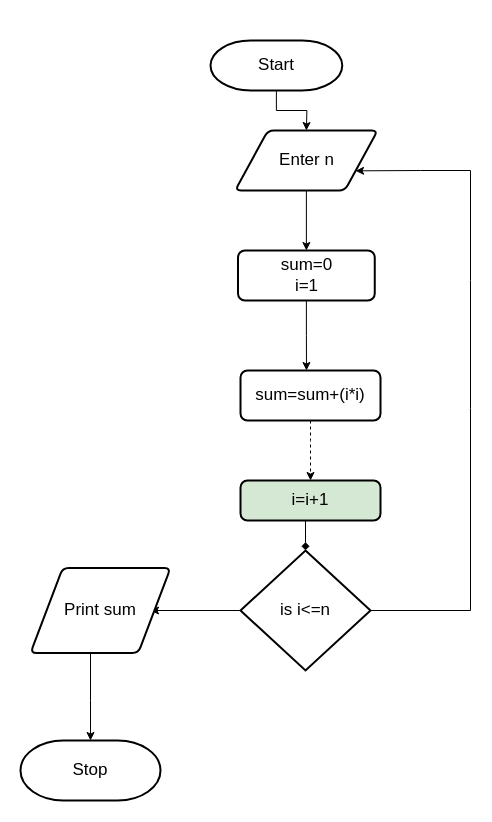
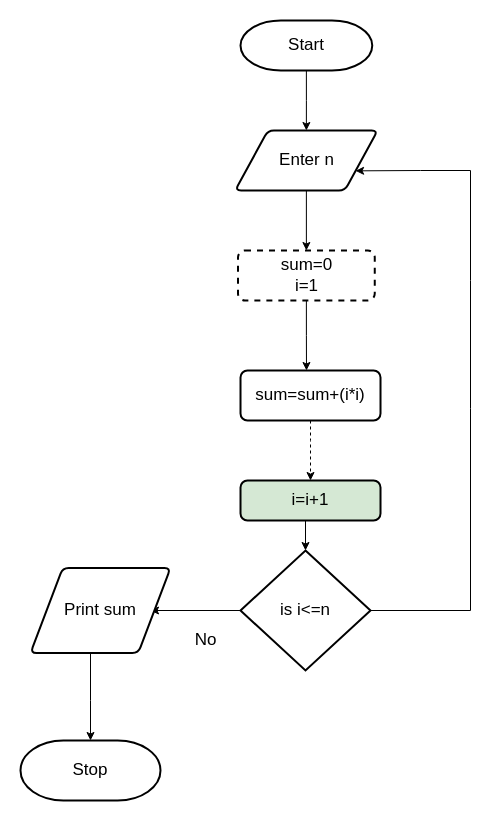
(276, 66) -> (306, 46)
(306, 276) -> (306, 276)
(306, 541) -> (306, 542)
none -> (206, 641)
